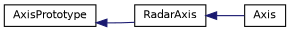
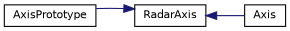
(121, 23) -> (110, 8)
